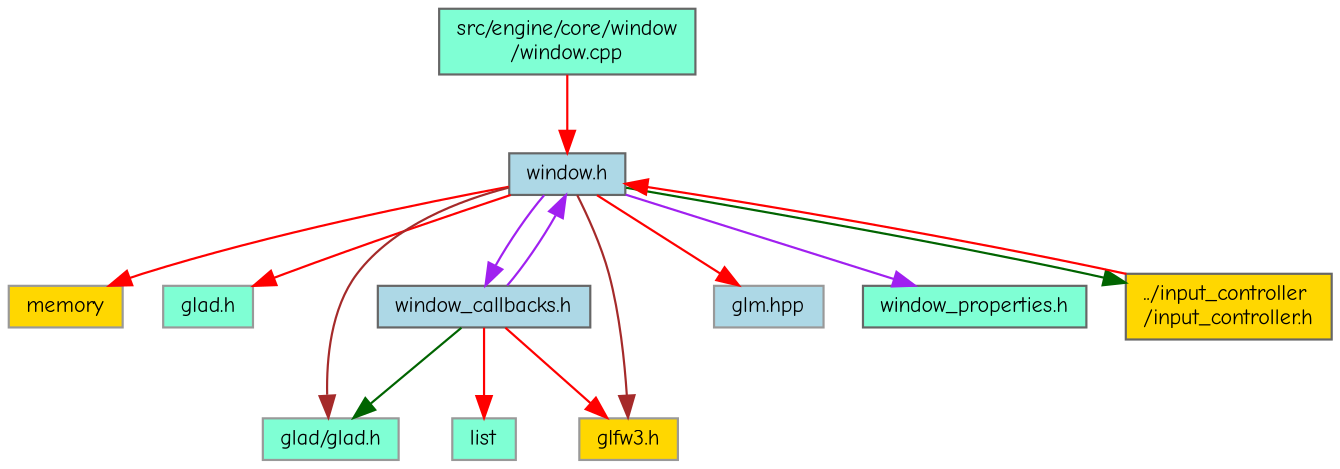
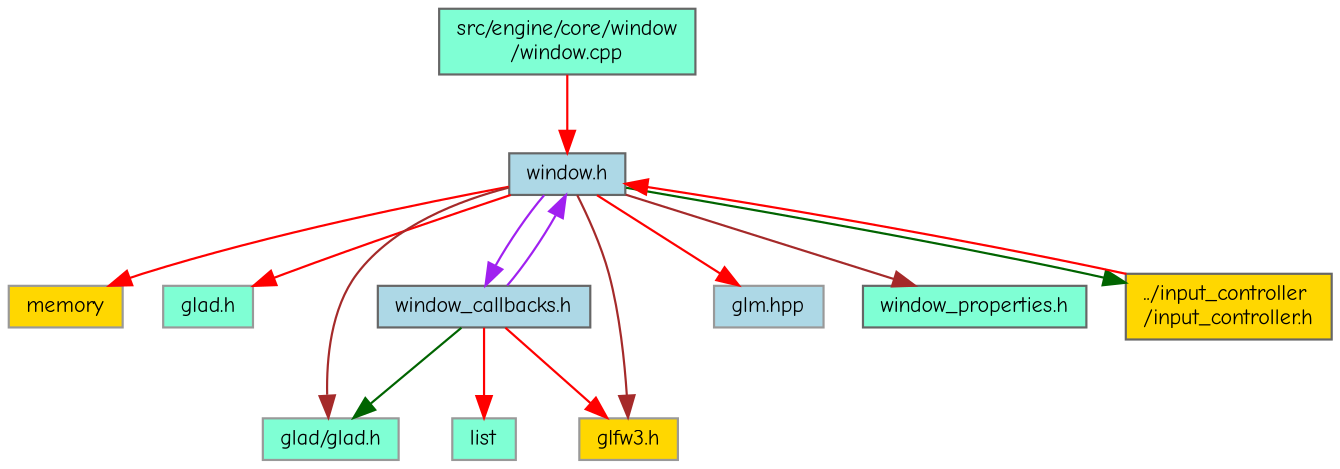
(760, 237) -> (760, 237)
